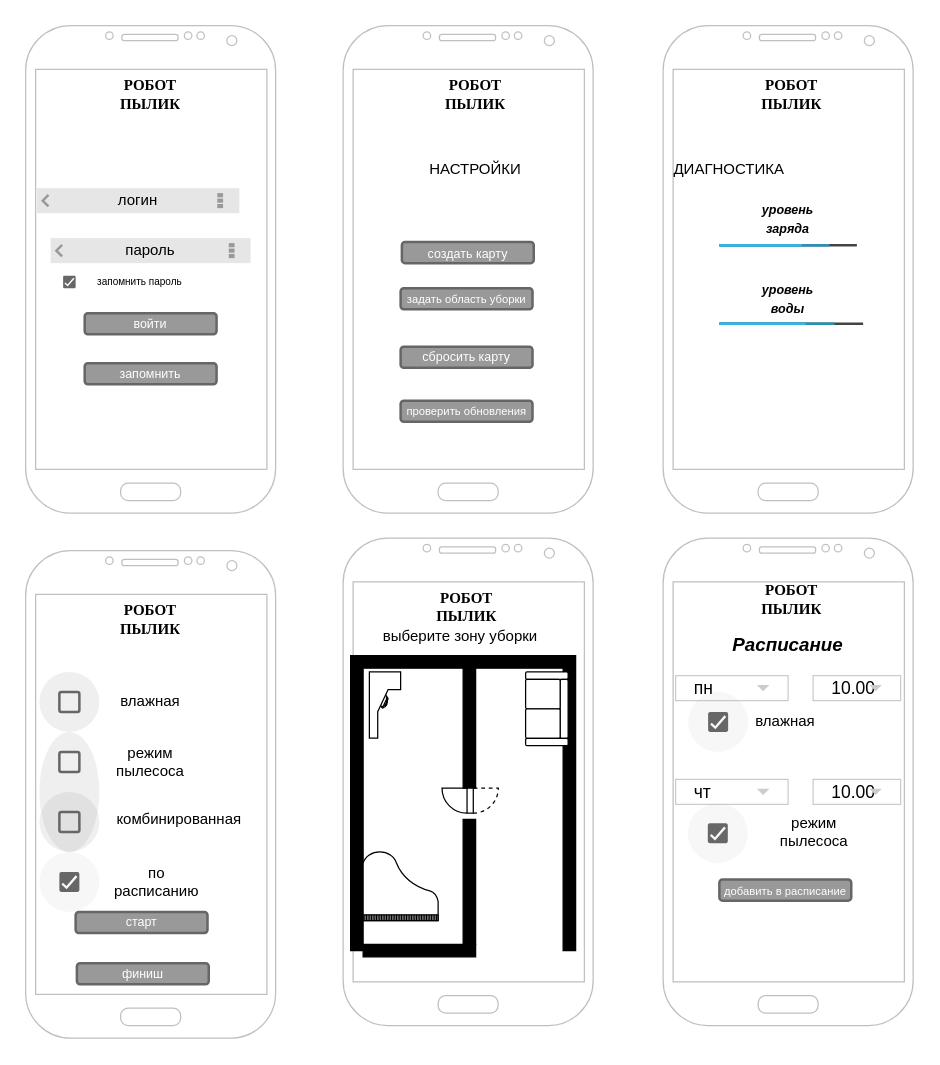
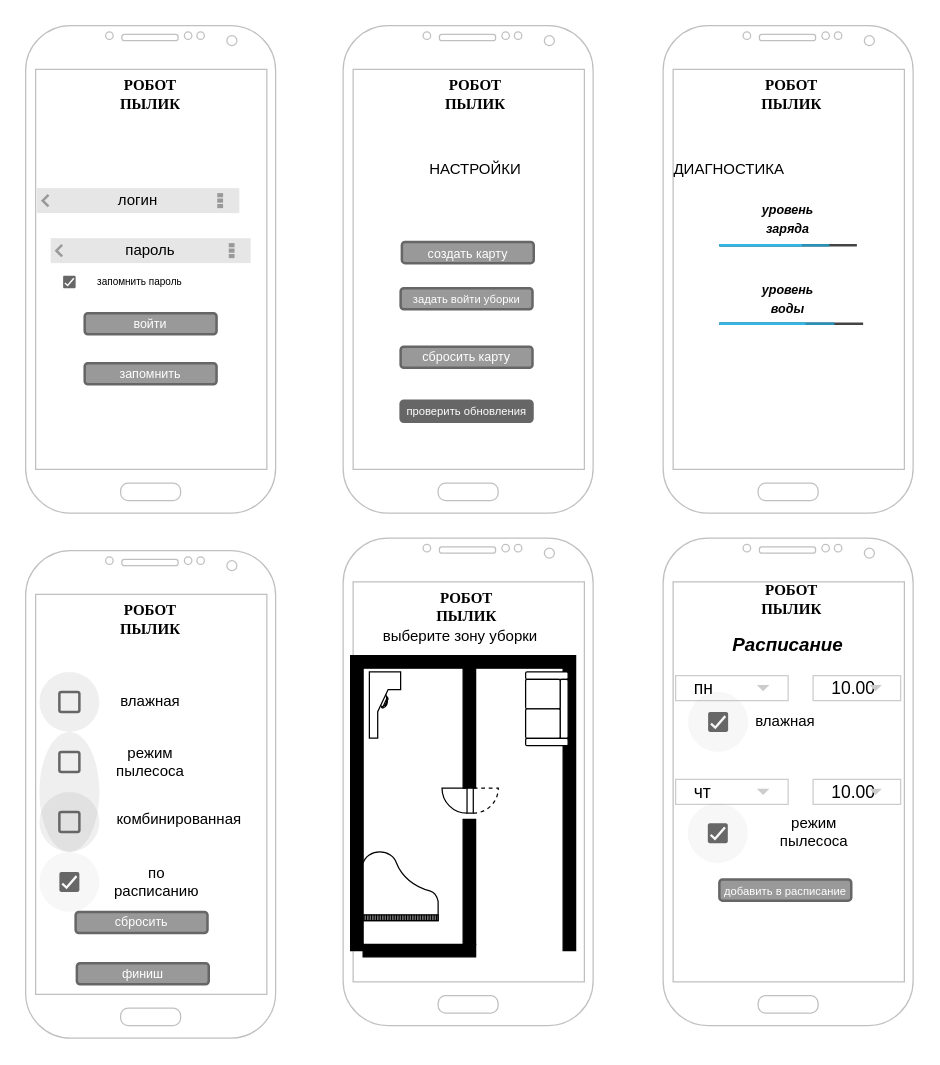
(467, 298) -> (467, 298)
(467, 411) -> (467, 411)
(142, 922) -> (142, 922)
